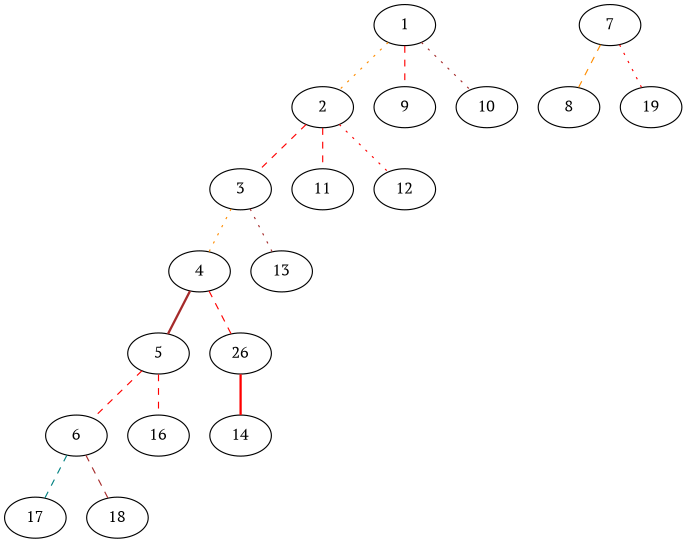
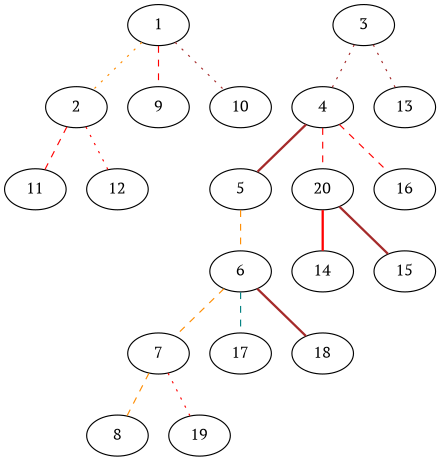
(282, 148) -> none
(220, 230) -> (343, 66)
none -> (405, 271)
none -> (200, 312)
(241, 353) -> (323, 189)
(118, 394) -> (241, 230)
(158, 395) -> (364, 148)
(97, 477) -> (282, 312)
